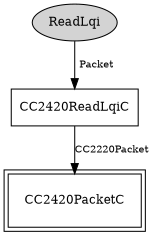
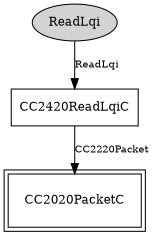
(97, 65) -> (97, 65)
(75, 201) -> (75, 201)
